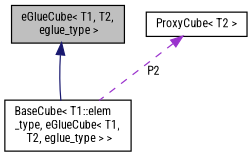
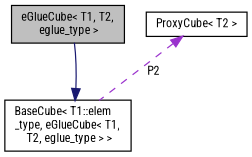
(60, 78) -> (76, 65)
